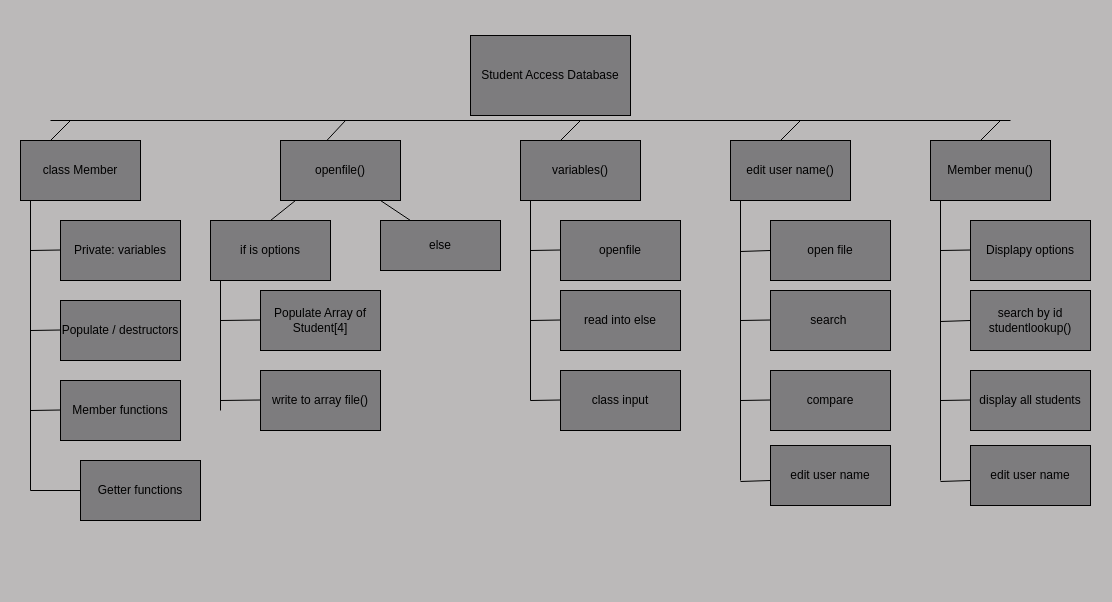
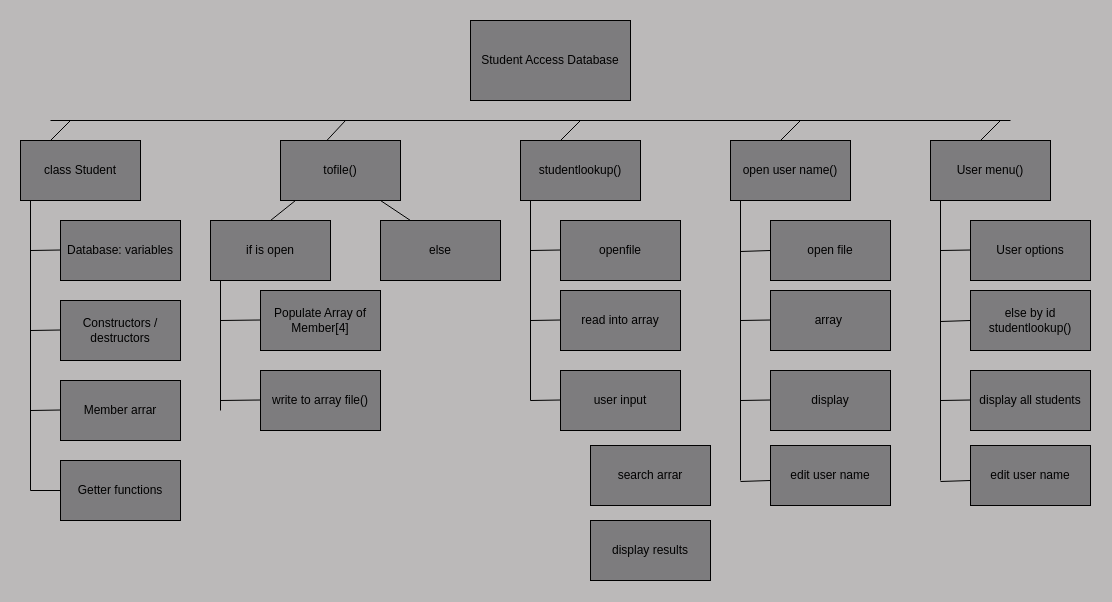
(551, 76) -> (551, 61)
(81, 171) -> (81, 171)
(341, 171) -> (341, 171)
(581, 171) -> (581, 171)
(791, 171) -> (791, 171)
(991, 171) -> (991, 171)
(441, 246) -> (441, 251)
(121, 251) -> (121, 251)
(271, 251) -> (271, 251)
(1031, 251) -> (1031, 251)
(321, 321) -> (321, 321)
(621, 321) -> (621, 321)
(831, 321) -> (831, 321)
(1031, 321) -> (1031, 321)
(121, 331) -> (121, 331)
(621, 401) -> (621, 401)
(831, 401) -> (831, 401)
(121, 411) -> (121, 411)
none -> (651, 476)
(141, 491) -> (121, 491)
none -> (651, 551)
